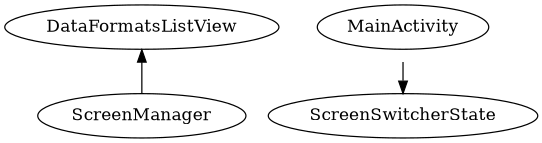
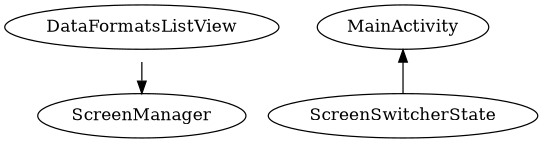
(403, 71) -> (403, 78)
(142, 78) -> (142, 71)
